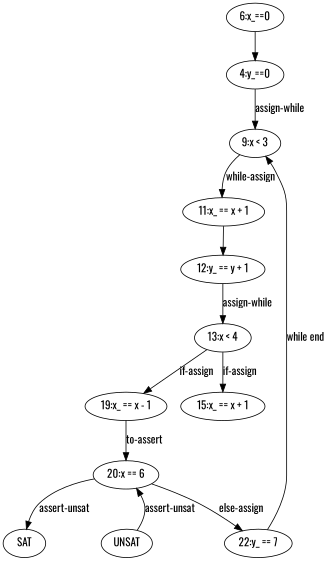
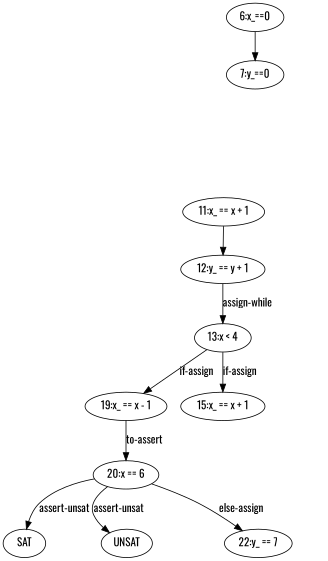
(255, 75) -> (255, 75)
(255, 143) -> none
(145, 513) -> (93, 506)
